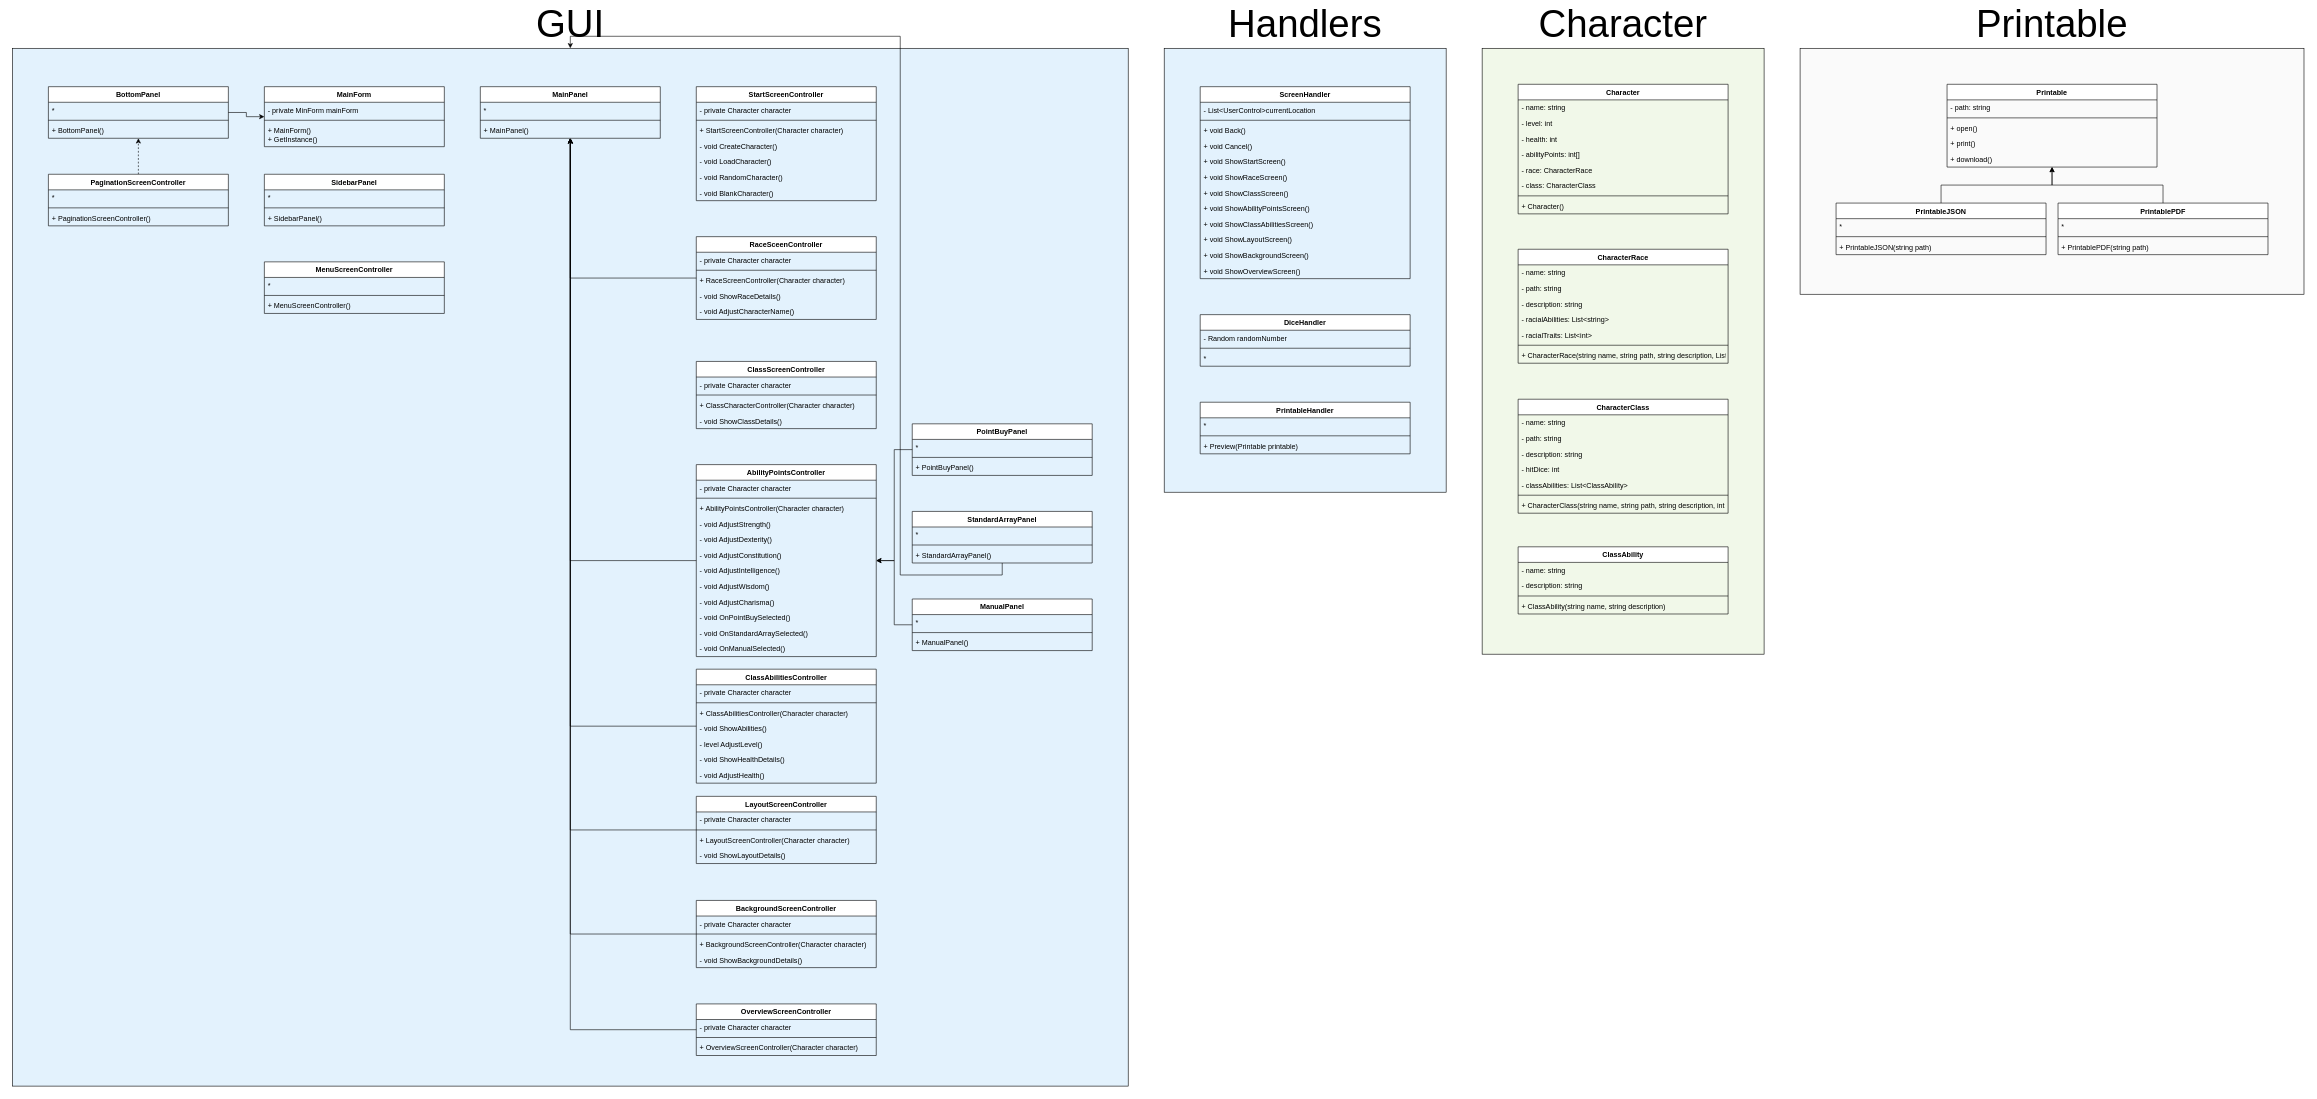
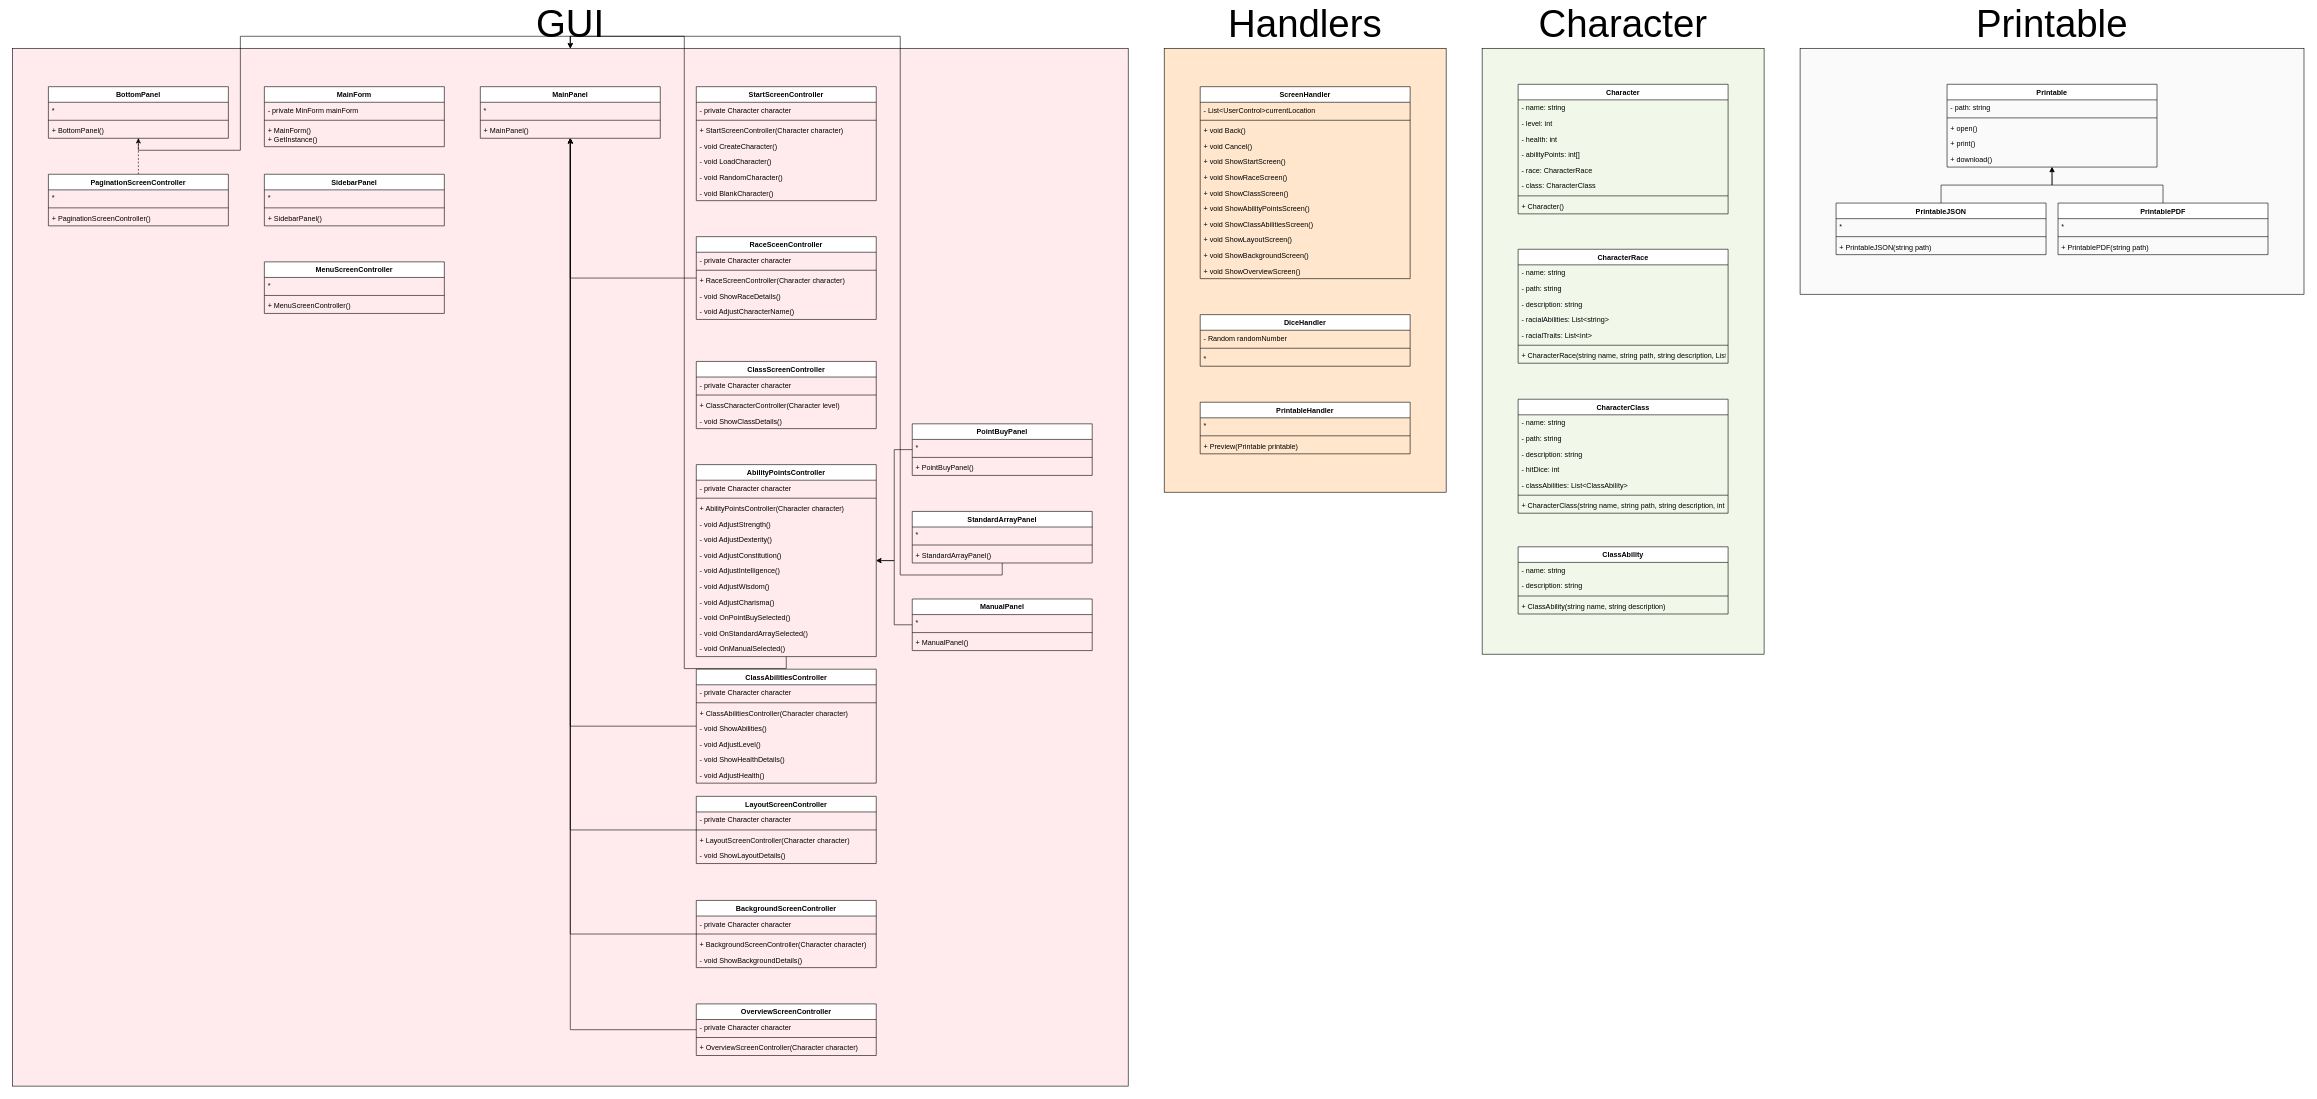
(246, 114) -> (297, 36)
(1305, 270) -> (1305, 270)
(790, 406) -> (780, 406)
(633, 561) -> (684, 411)
(570, 567) -> (570, 567)
(737, 745) -> (736, 745)
